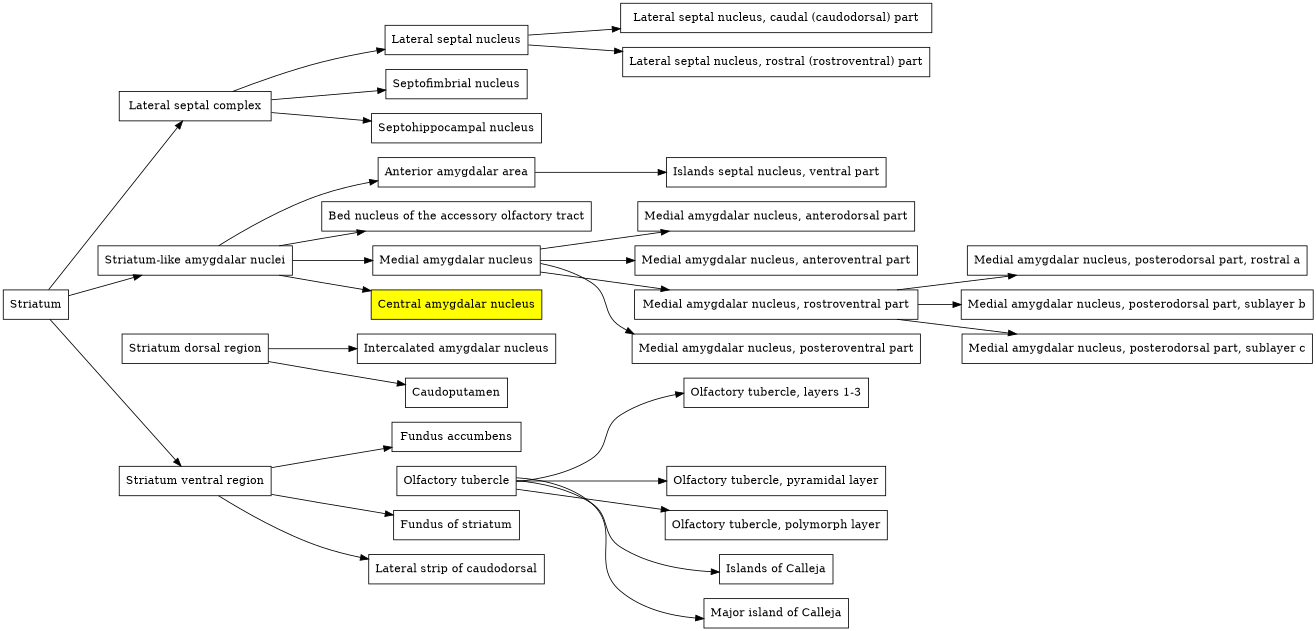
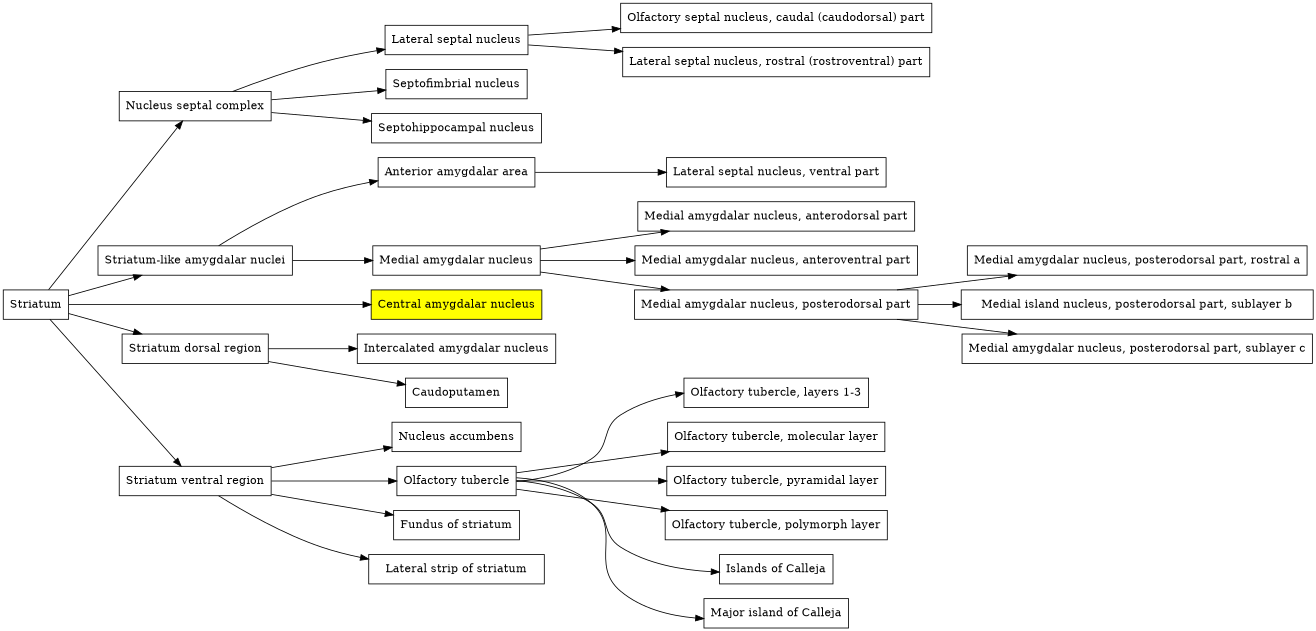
(776, 18) -> (776, 18)
(195, 106) -> (195, 106)
(776, 172) -> (776, 172)
(457, 216) -> none
(321, 282) -> (216, 305)
(776, 305) -> (776, 305)
(1137, 305) -> (1137, 305)
none -> (101, 323)
(776, 349) -> none
(457, 437) -> (457, 437)
none -> (776, 437)
none -> (330, 481)
(457, 569) -> (457, 569)
